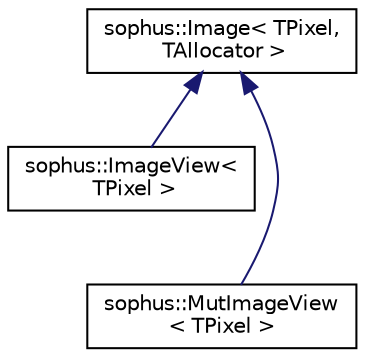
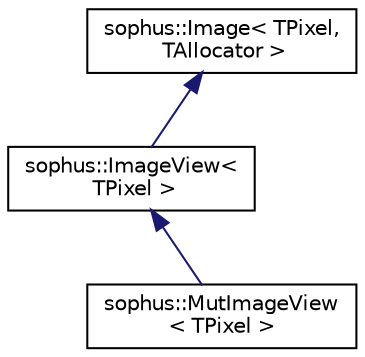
(277, 189) -> (183, 256)
